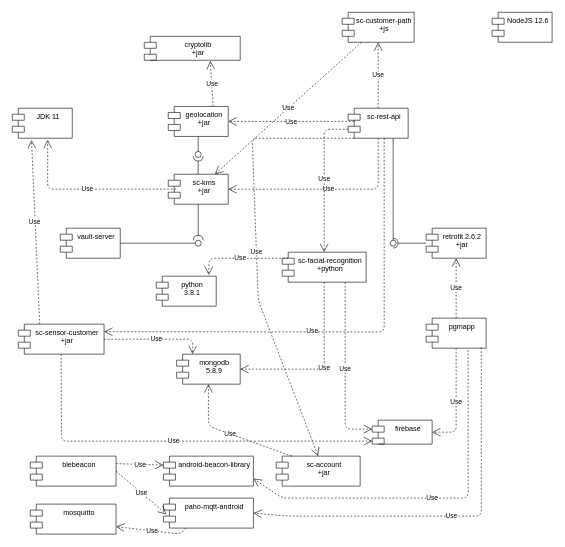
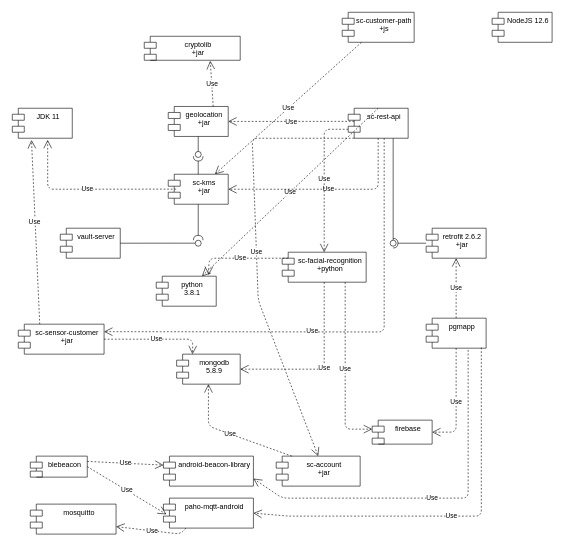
(378, 75) -> (233, 247)
(61, 399) -> none
(73, 471) -> (59, 467)
